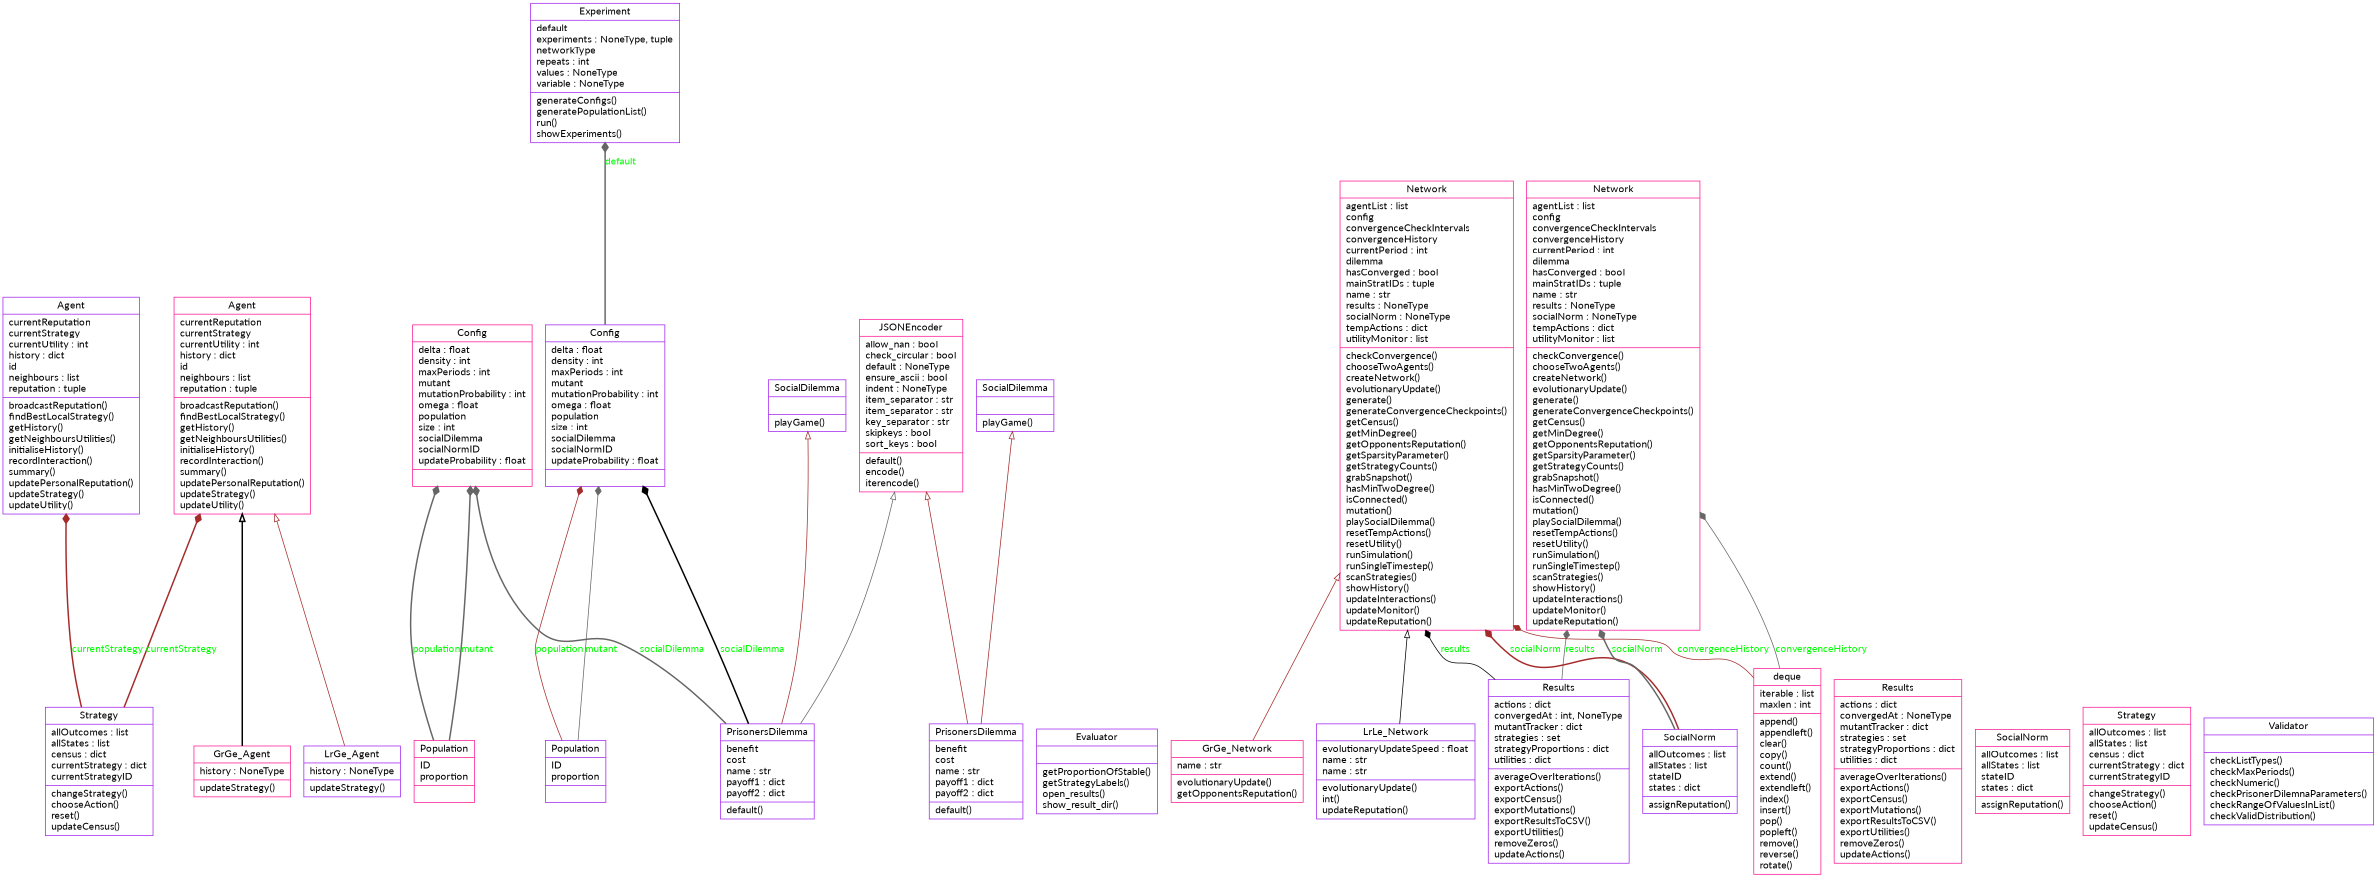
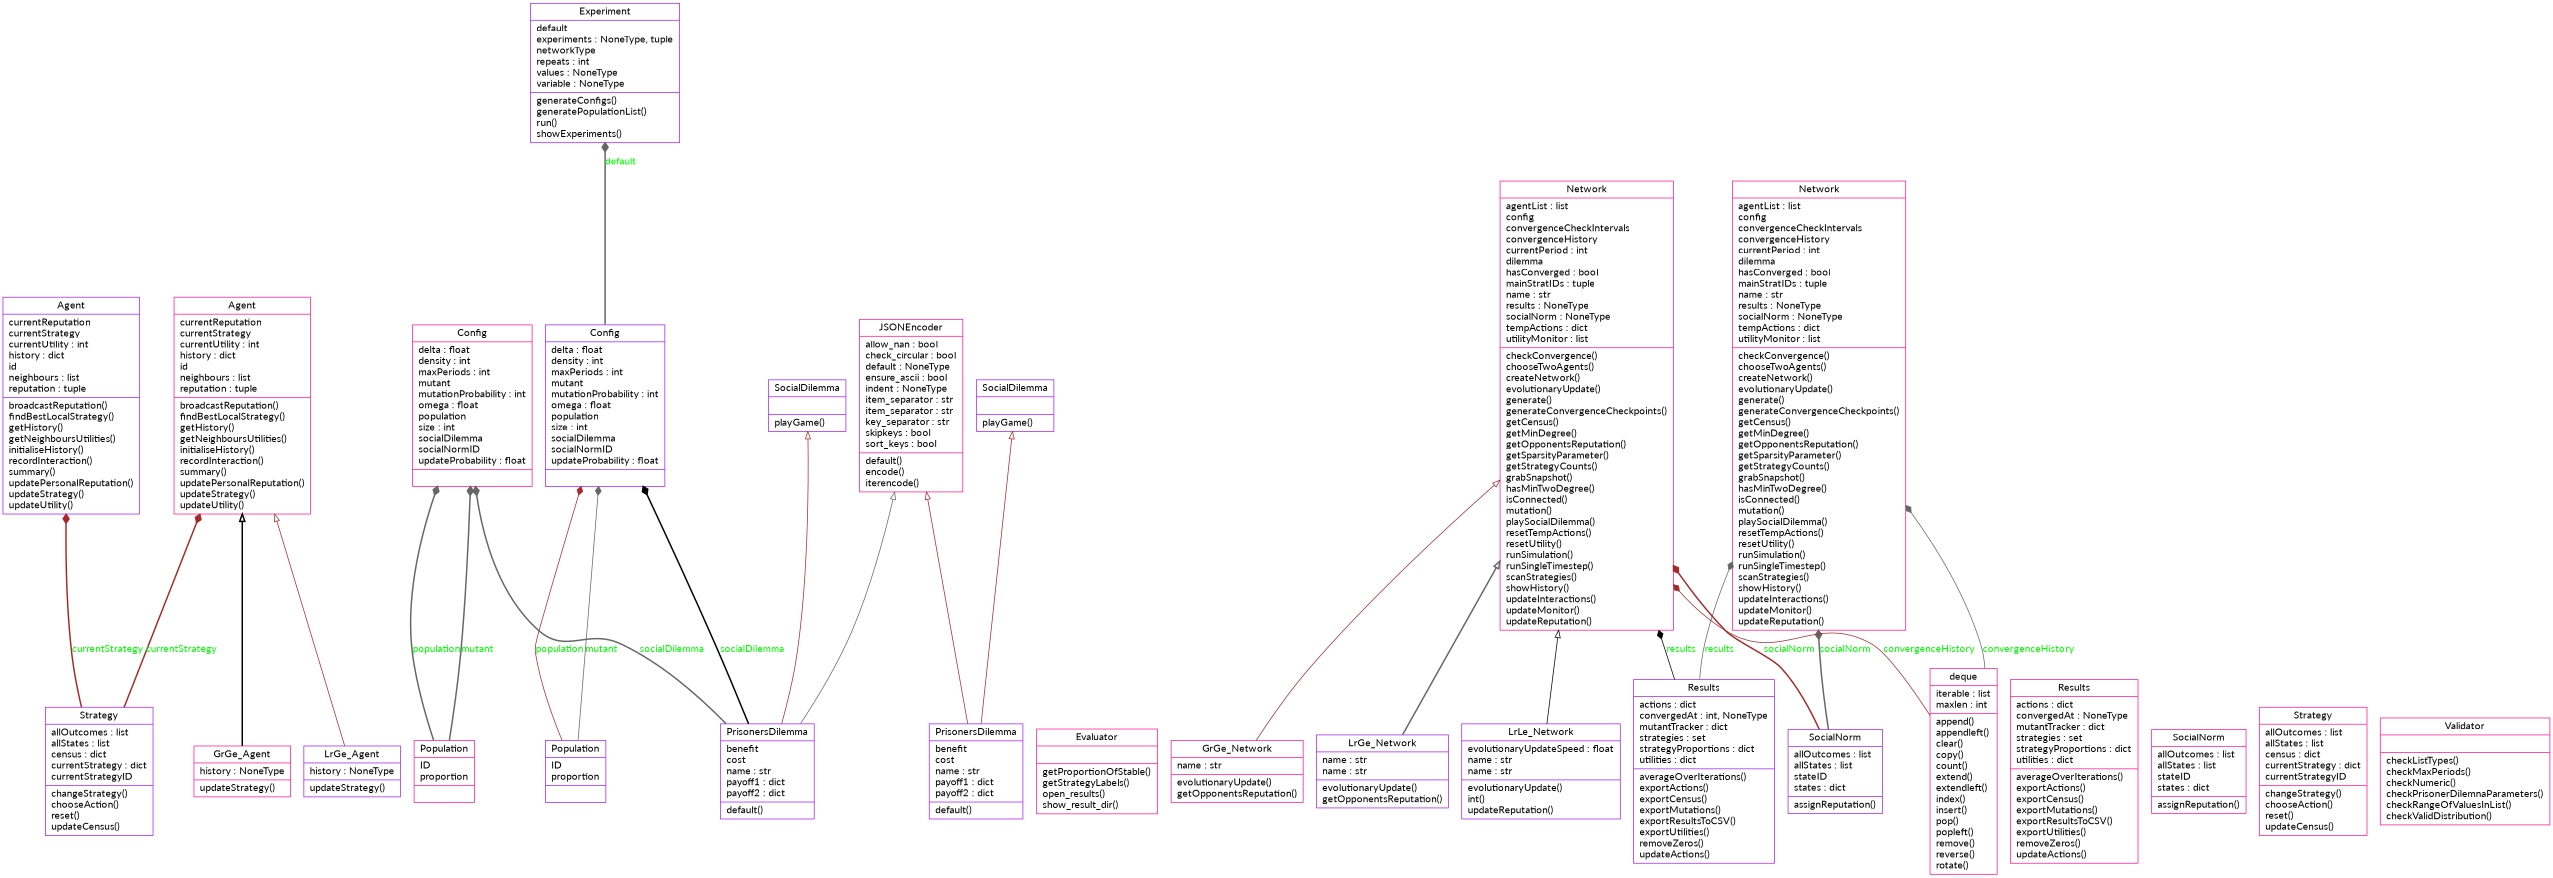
(1097, 771) -> (1097, 771)
none -> (1382, 771)
(2289, 771) -> (2465, 771)
